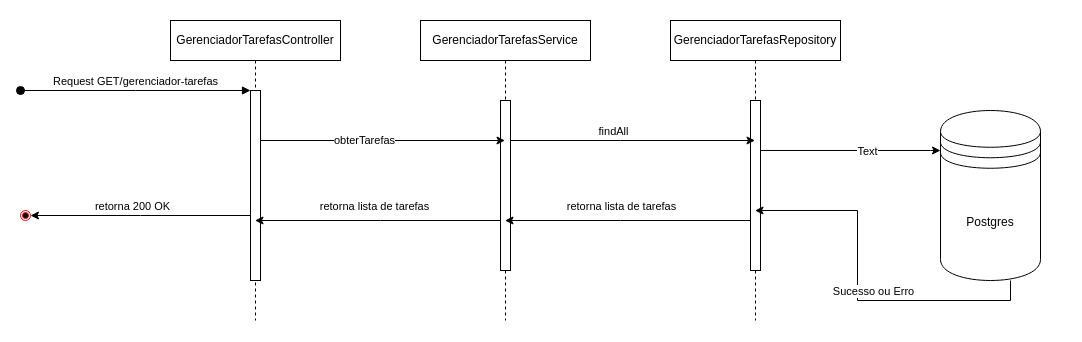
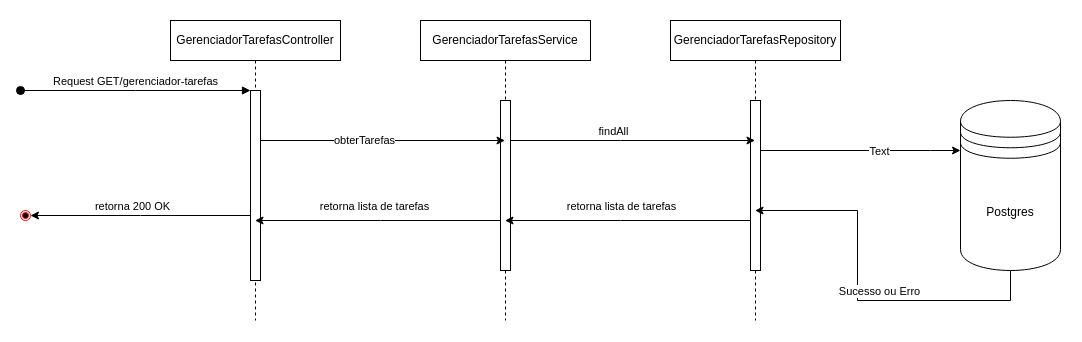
(991, 196) -> (1011, 186)
